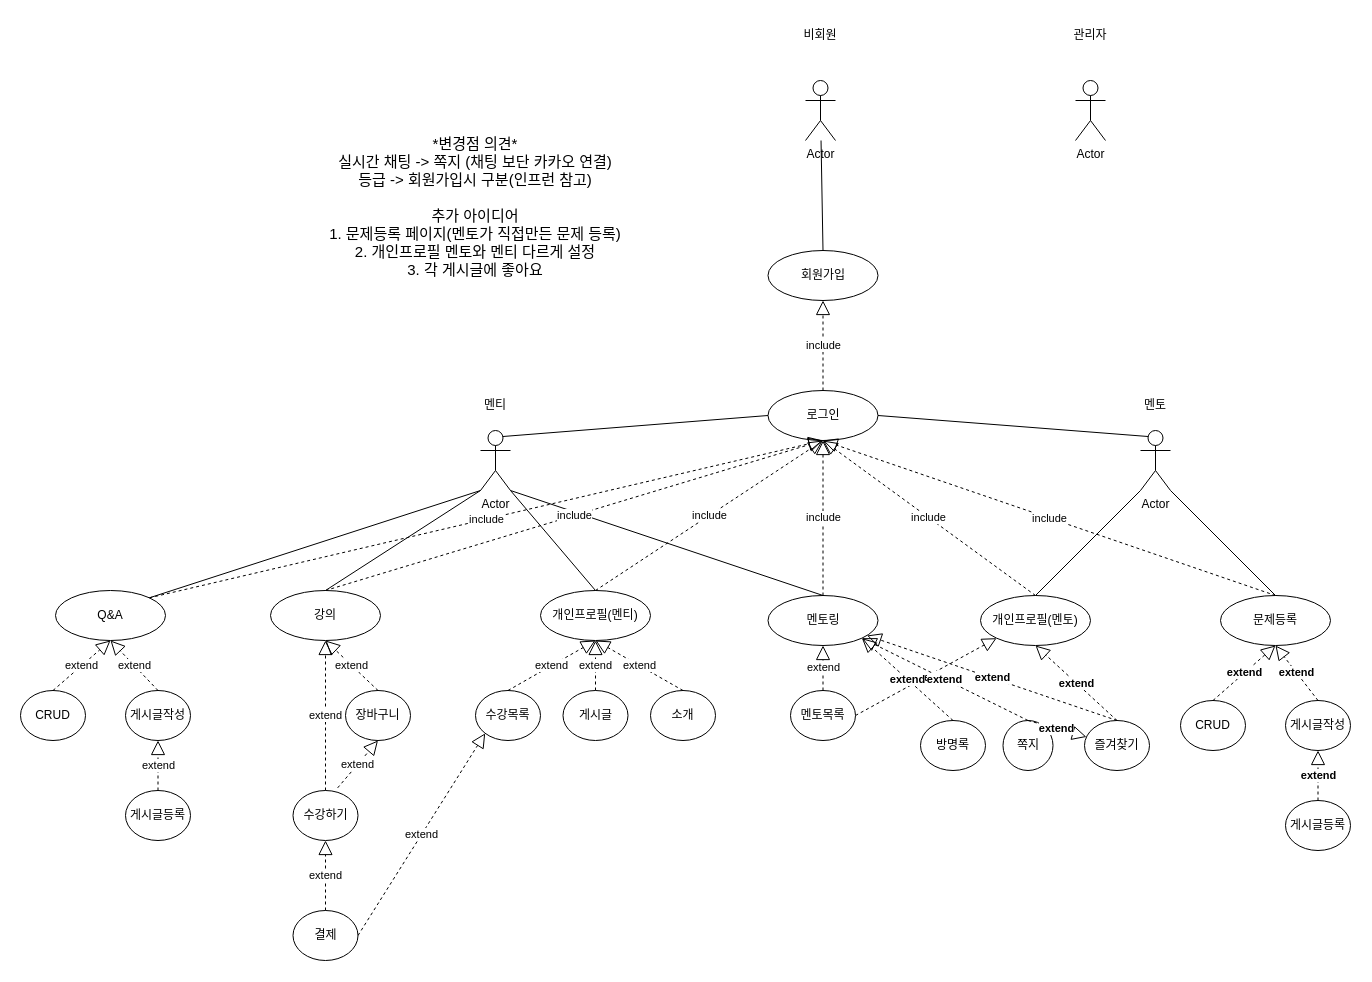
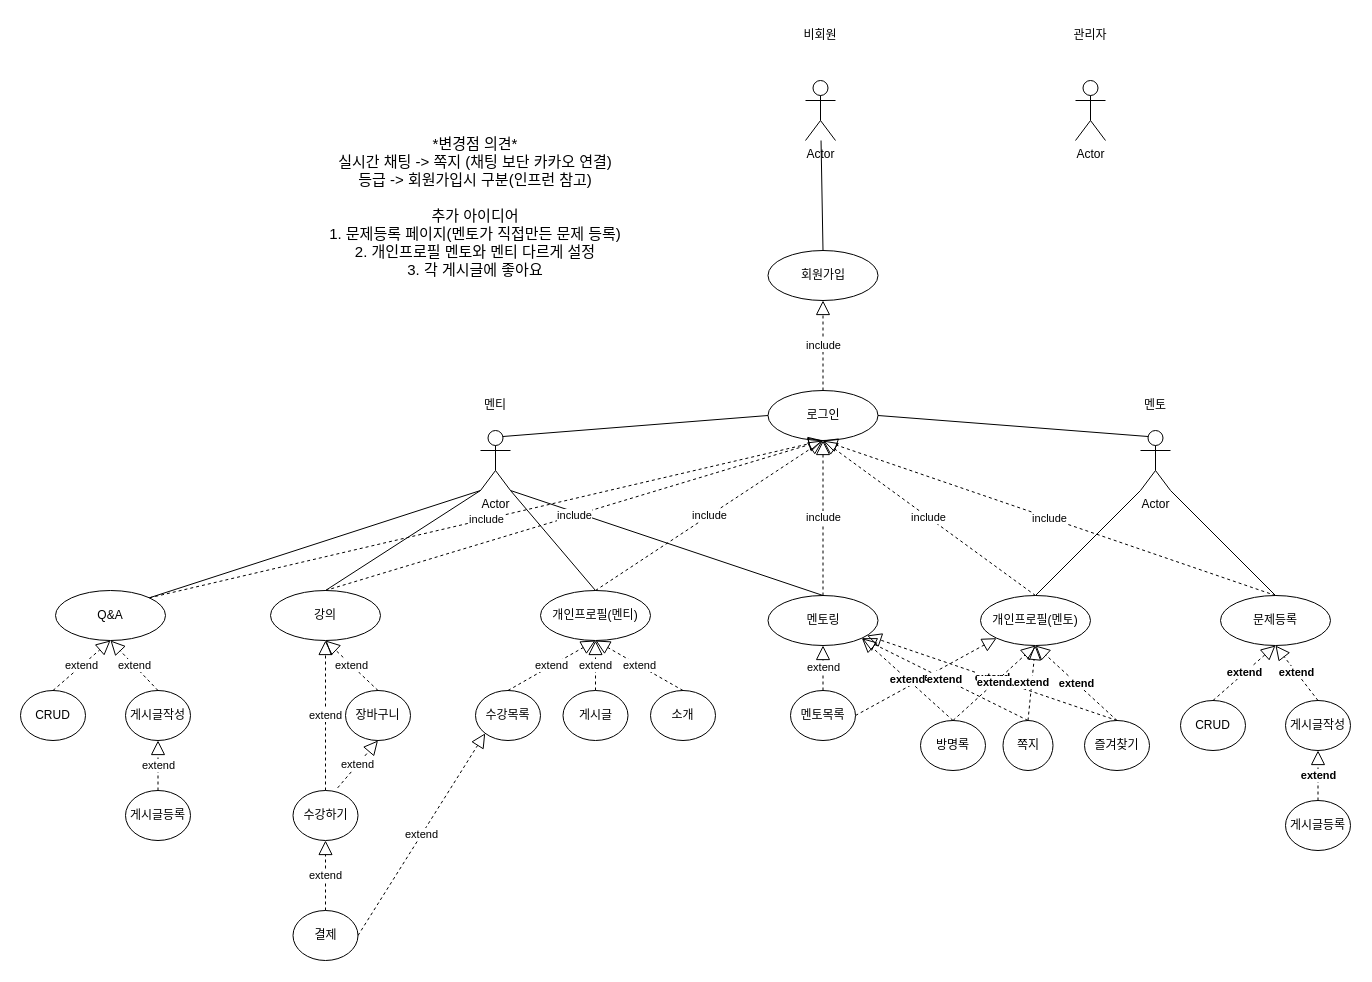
none -> (989, 687)
(1050, 727) -> (1031, 689)
